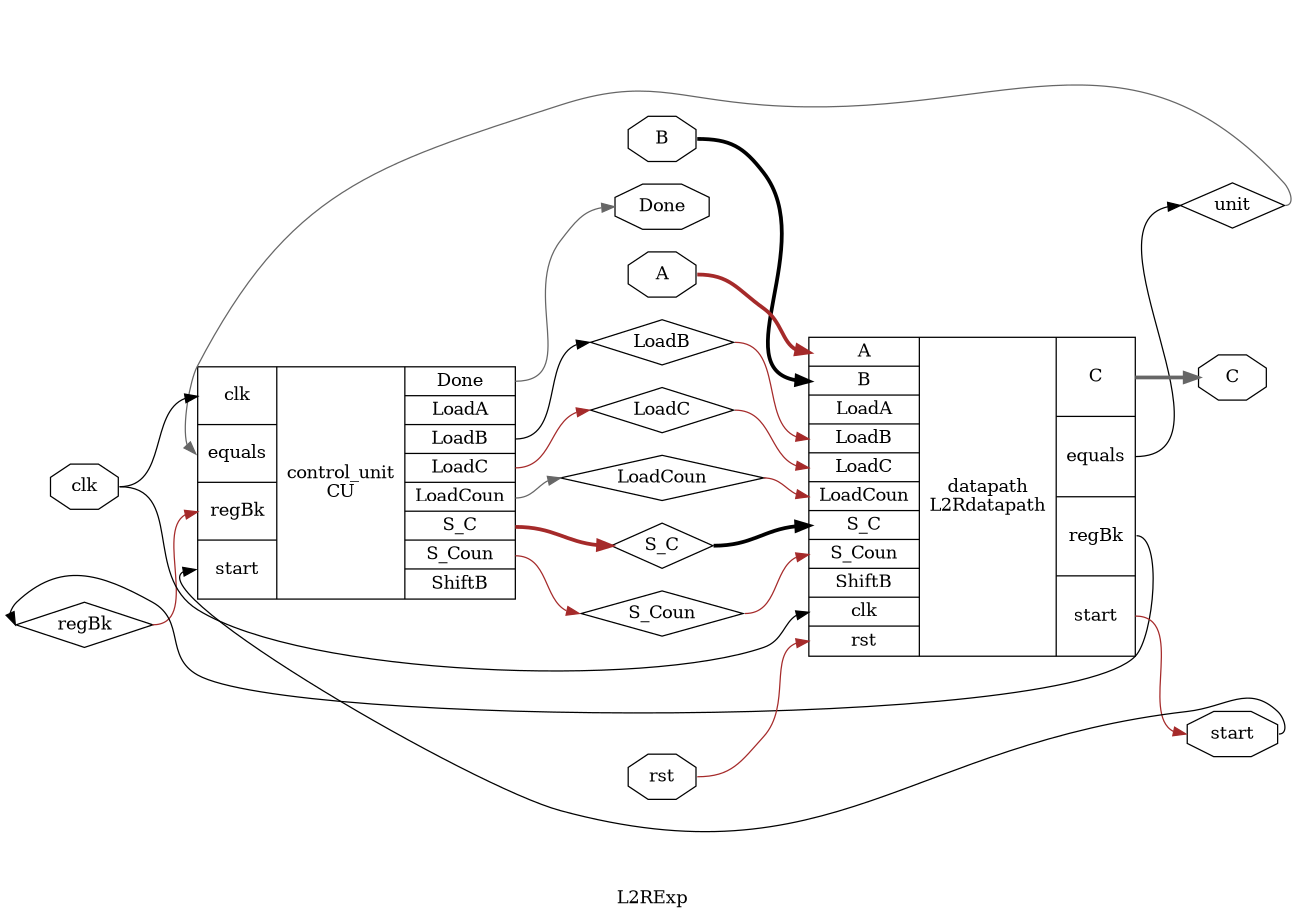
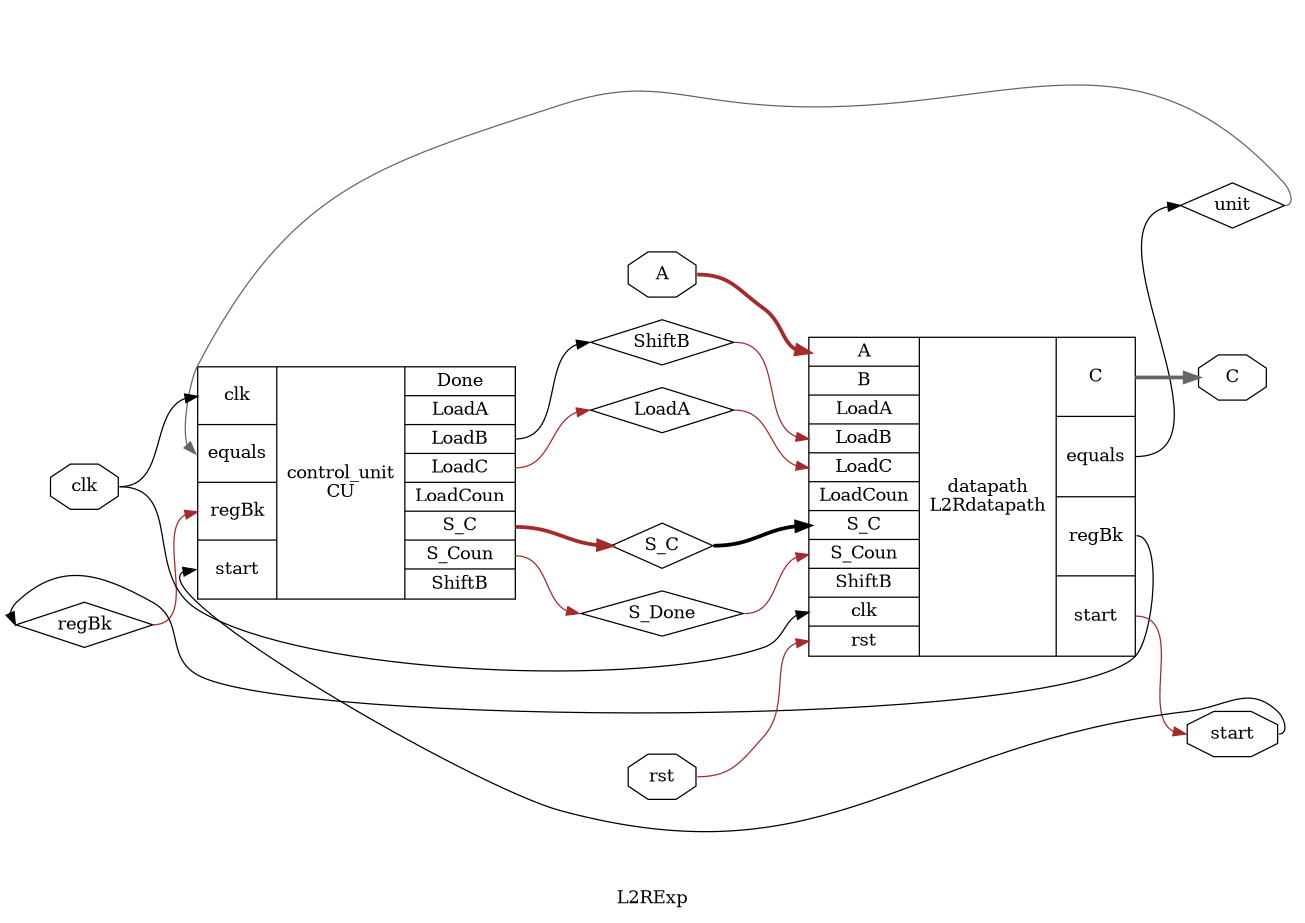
(662, 139) -> none
(662, 207) -> none
(662, 342) -> (662, 342)
(662, 410) -> (662, 410)
(662, 478) -> none
(662, 614) -> (662, 614)
